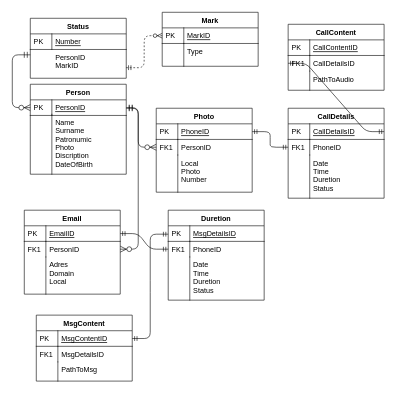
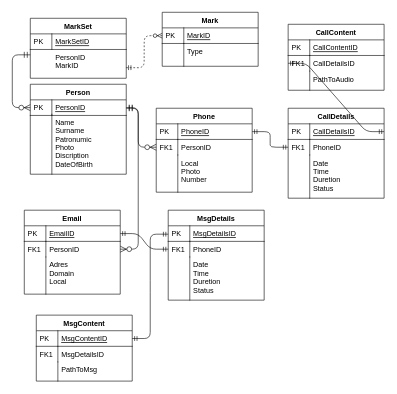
(78, 26) -> (78, 26)
(67, 42) -> (73, 42)
(204, 116) -> (204, 116)
(216, 218) -> (216, 218)
